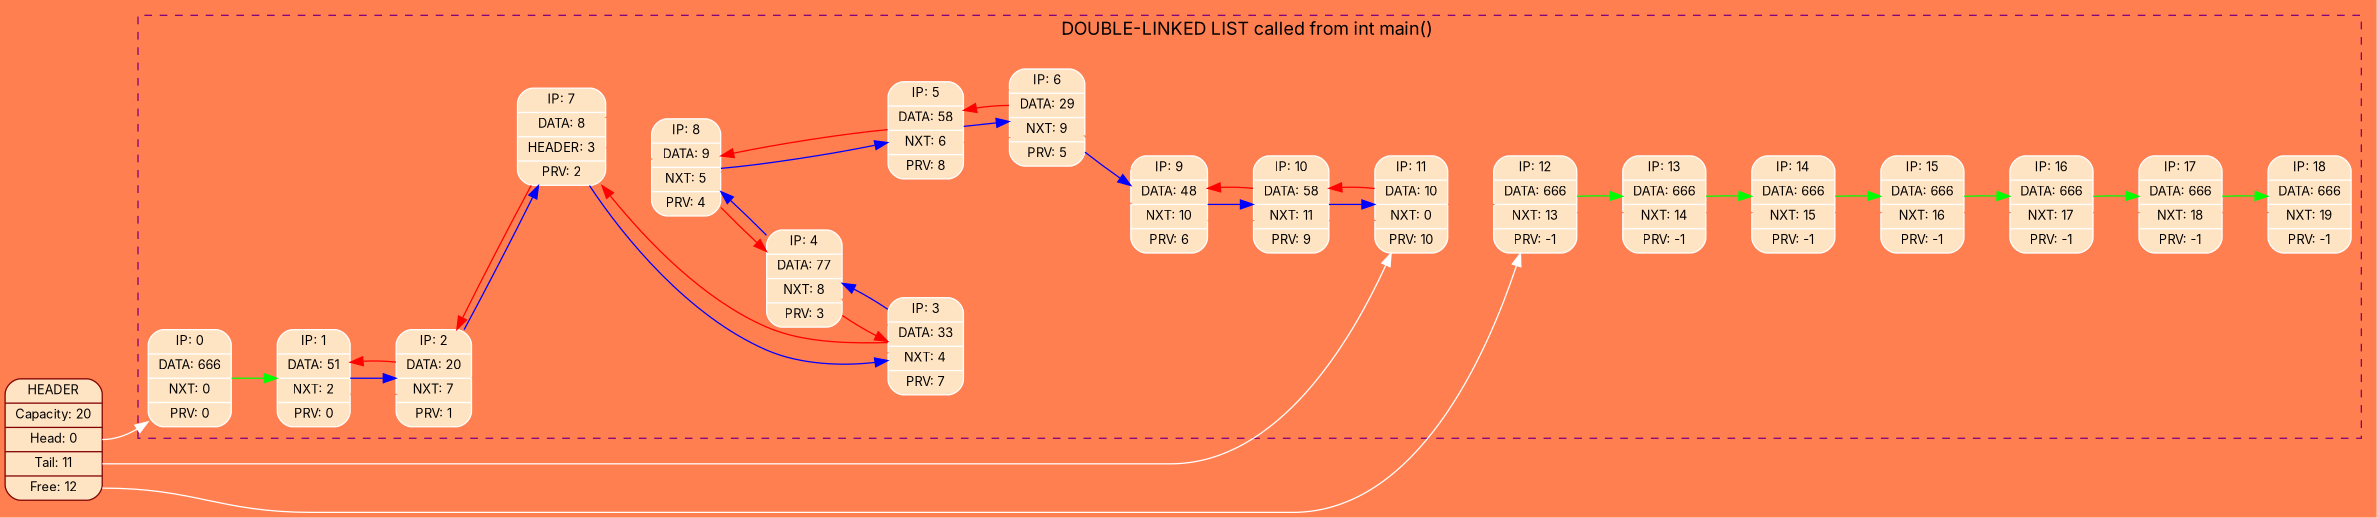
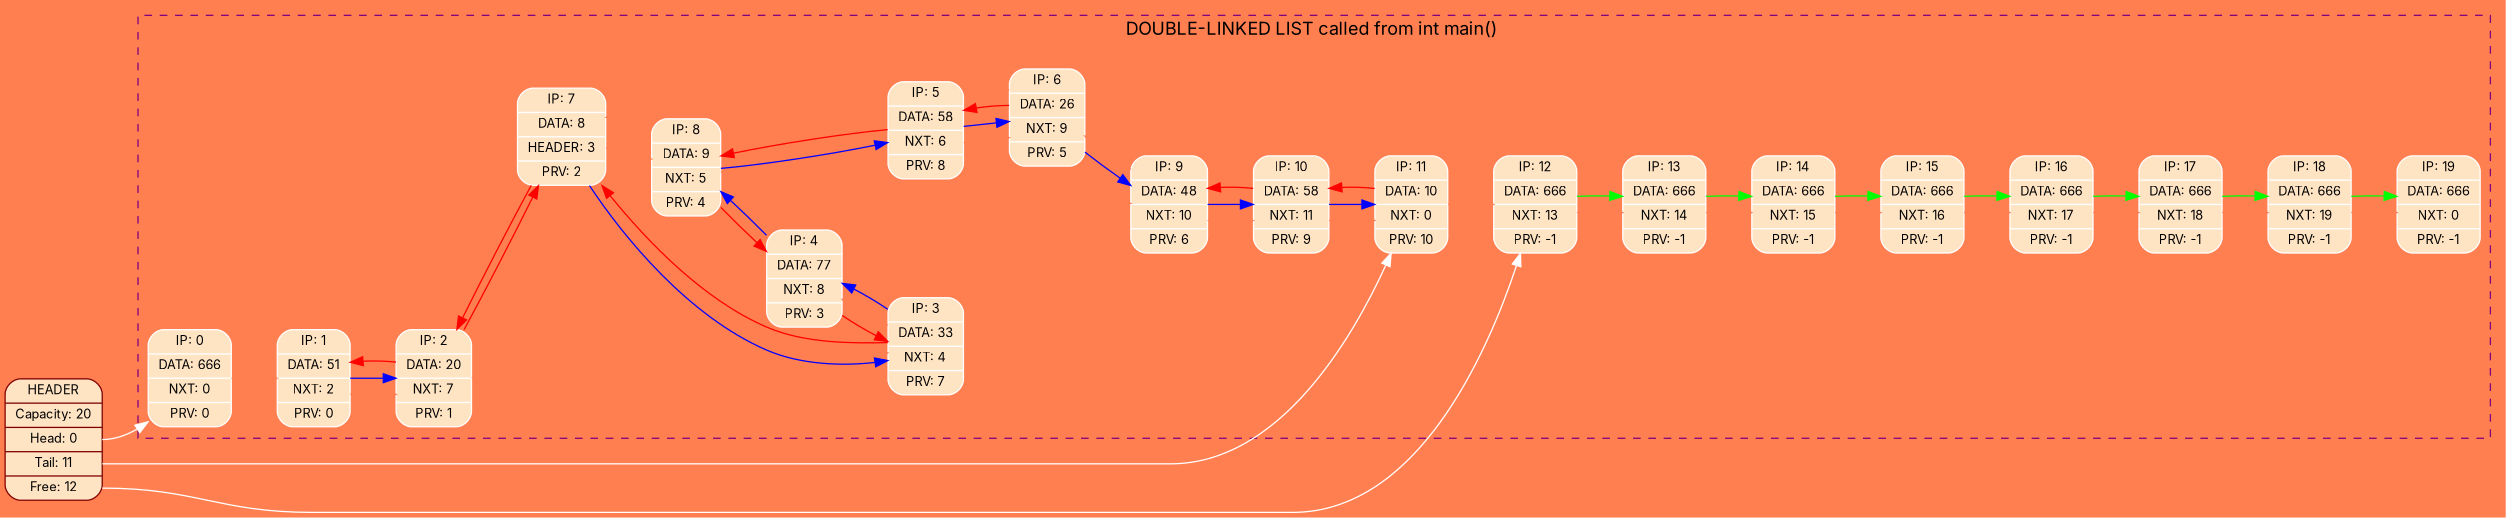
(1047, 105) -> (1047, 105)
none -> (2439, 204)
(499, 264) -> (499, 264)
(248, 378) -> (248, 378)
